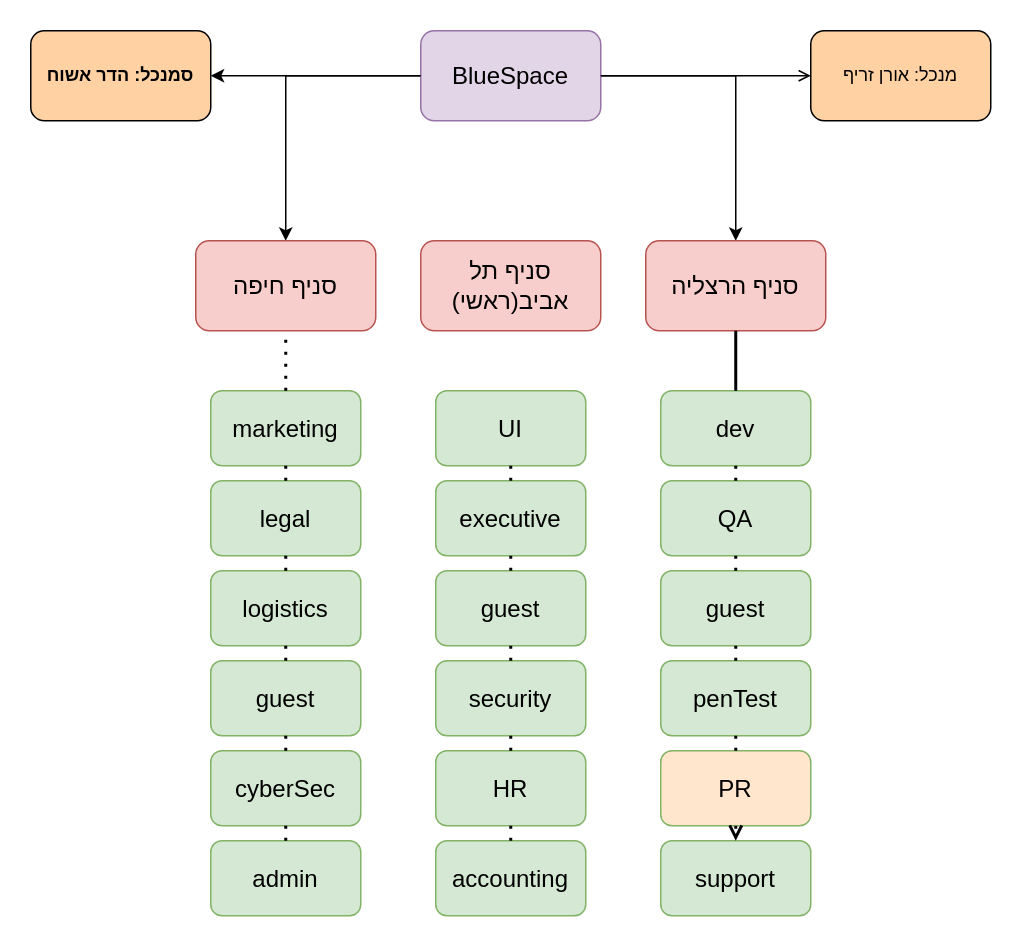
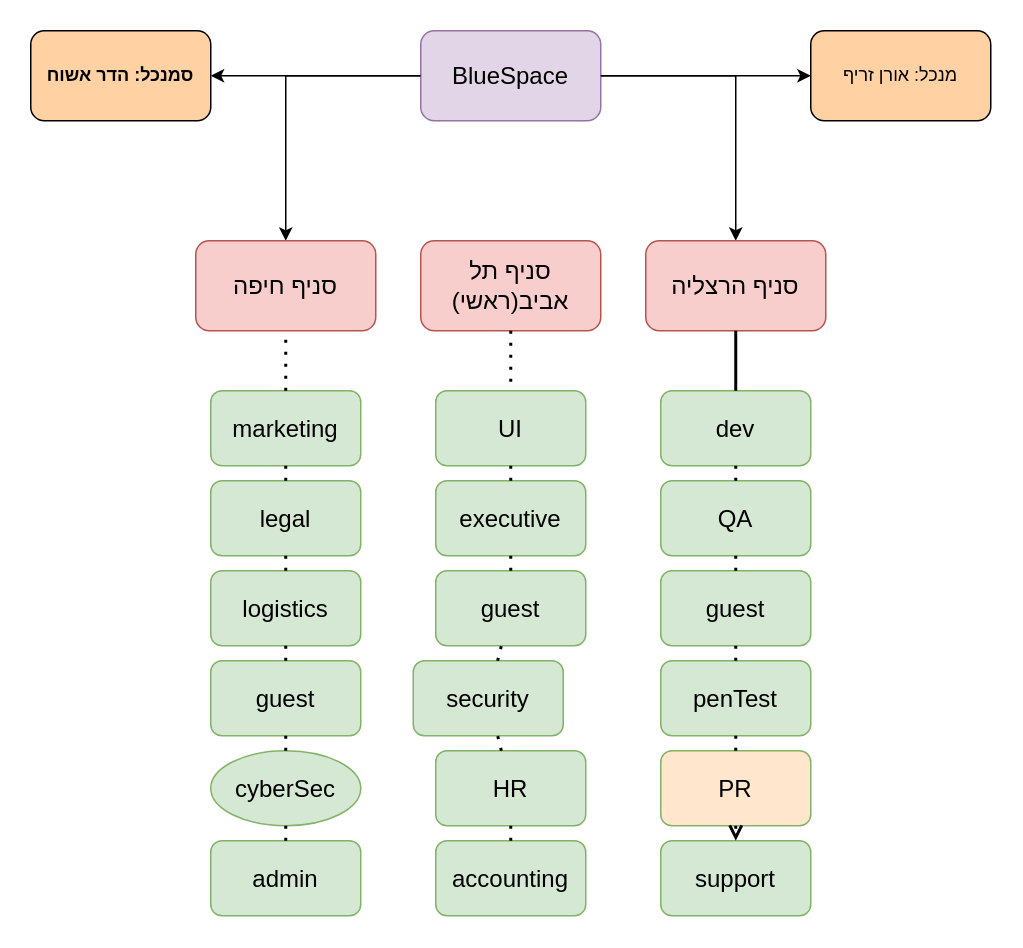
(801, 76) -> (799, 76)
none -> (511, 357)
(511, 698) -> (488, 698)
(286, 788) -> (286, 788)
